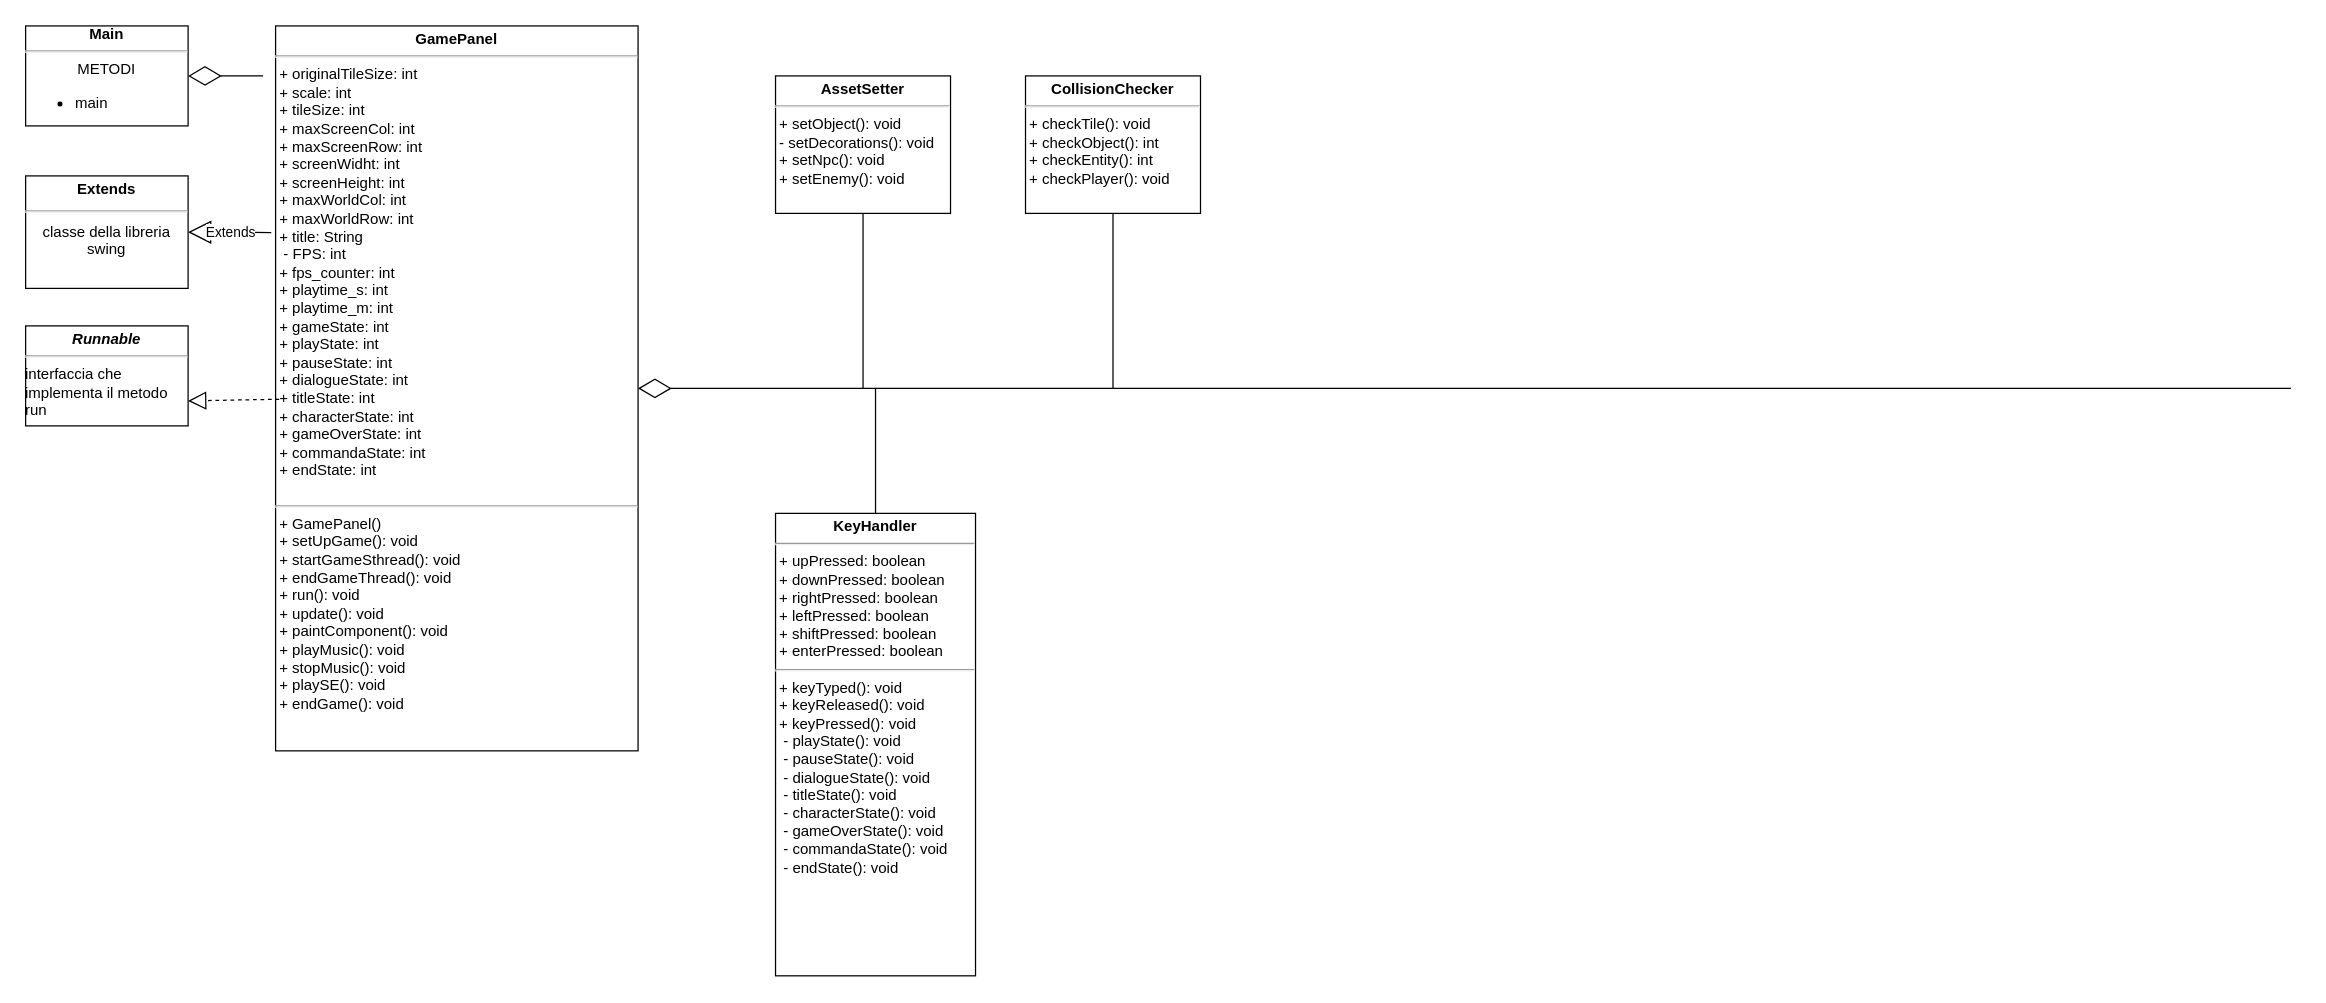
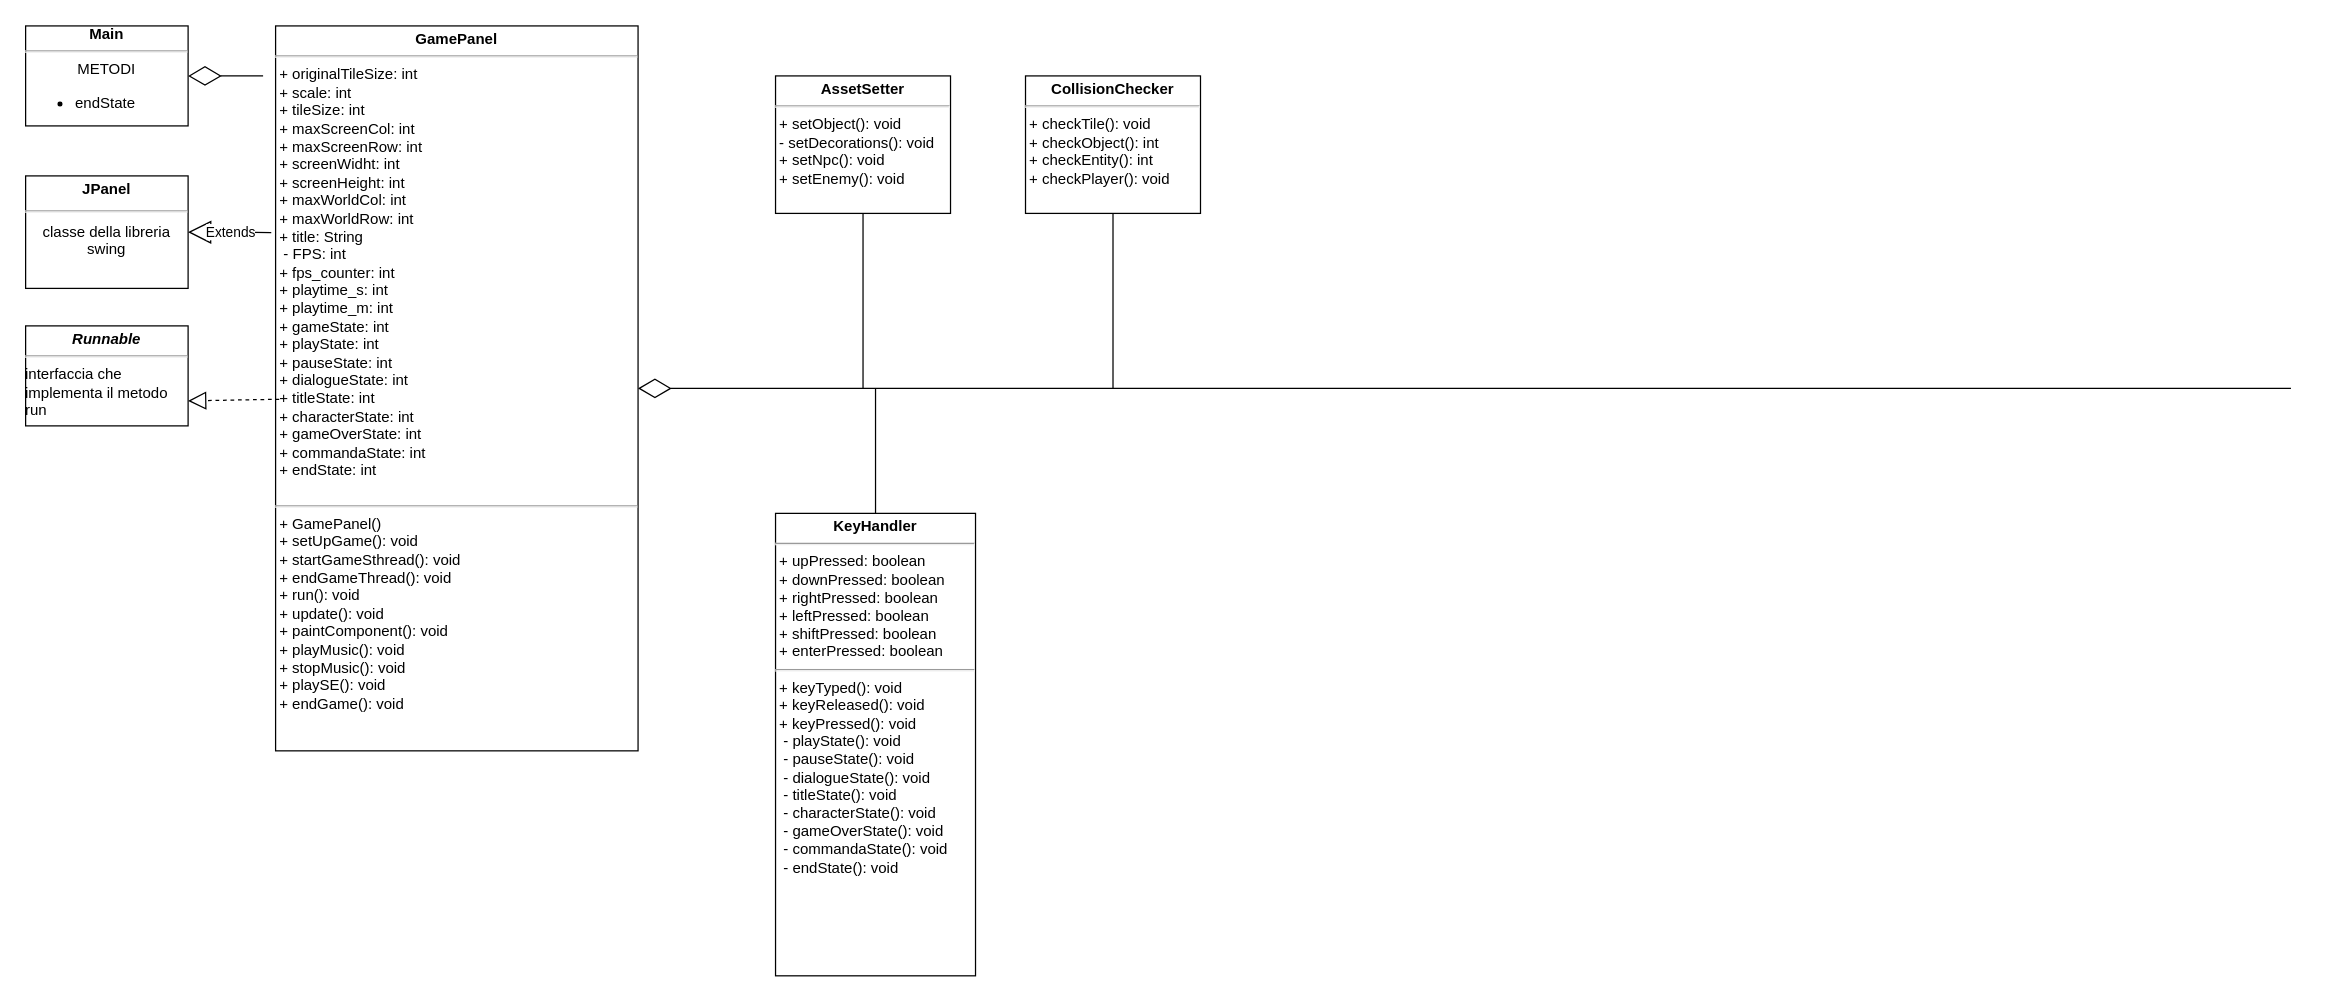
(107, 53) -> (107, 53)
(108, 203) -> (108, 203)
